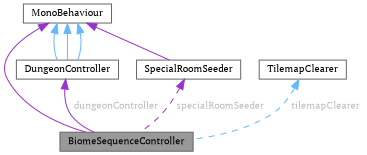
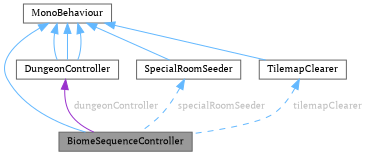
none -> (190, 43)
(133, 44) -> (133, 44)
(16, 91) -> (16, 91)
(163, 113) -> (163, 113)
